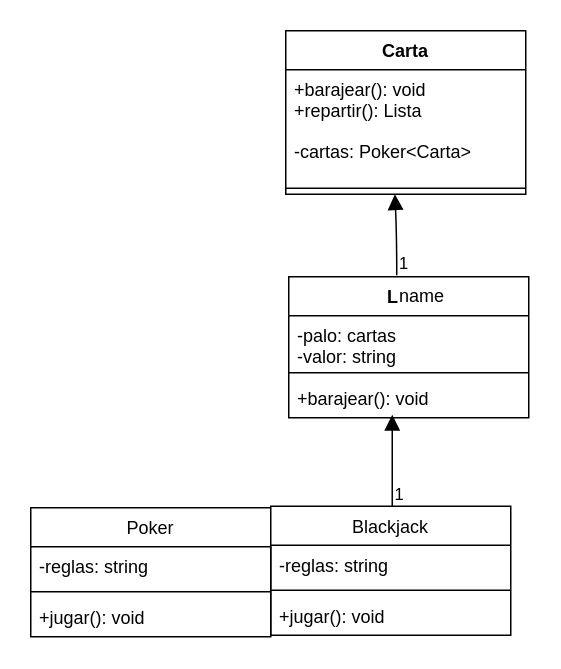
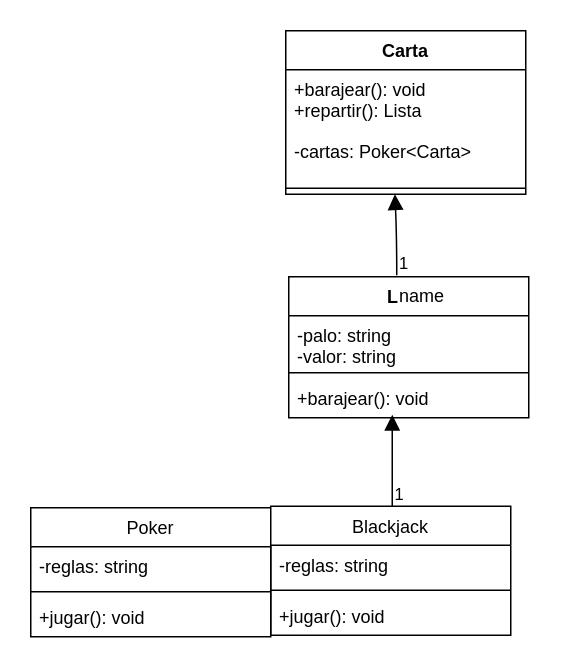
(359, 348) -> (359, 348)
